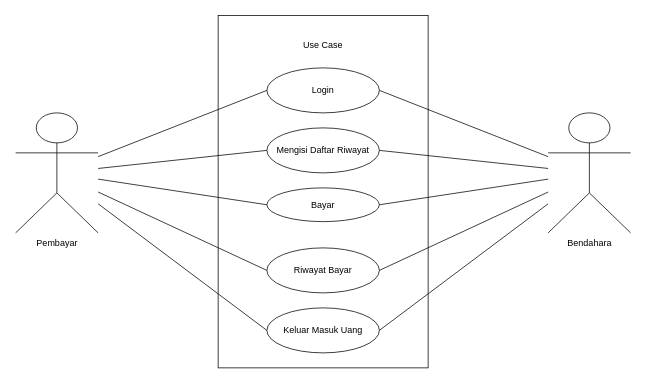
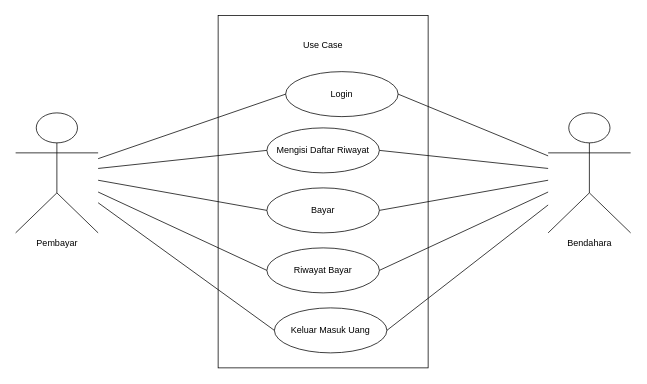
(323, 90) -> (342, 94)
(323, 205) -> (323, 210)
(323, 330) -> (330, 330)
